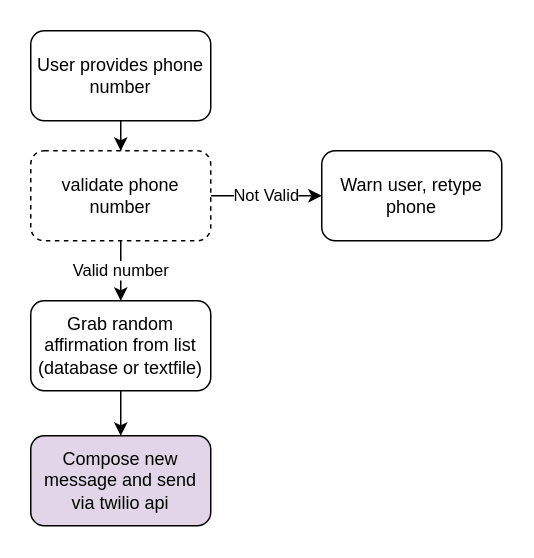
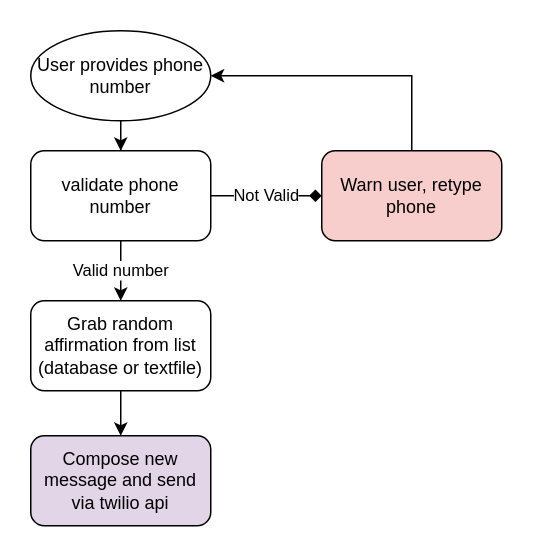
(121, 76) -> (121, 76)
none -> (354, 76)
(121, 196) -> (121, 196)
(310, 196) -> (309, 196)
(412, 196) -> (412, 196)
